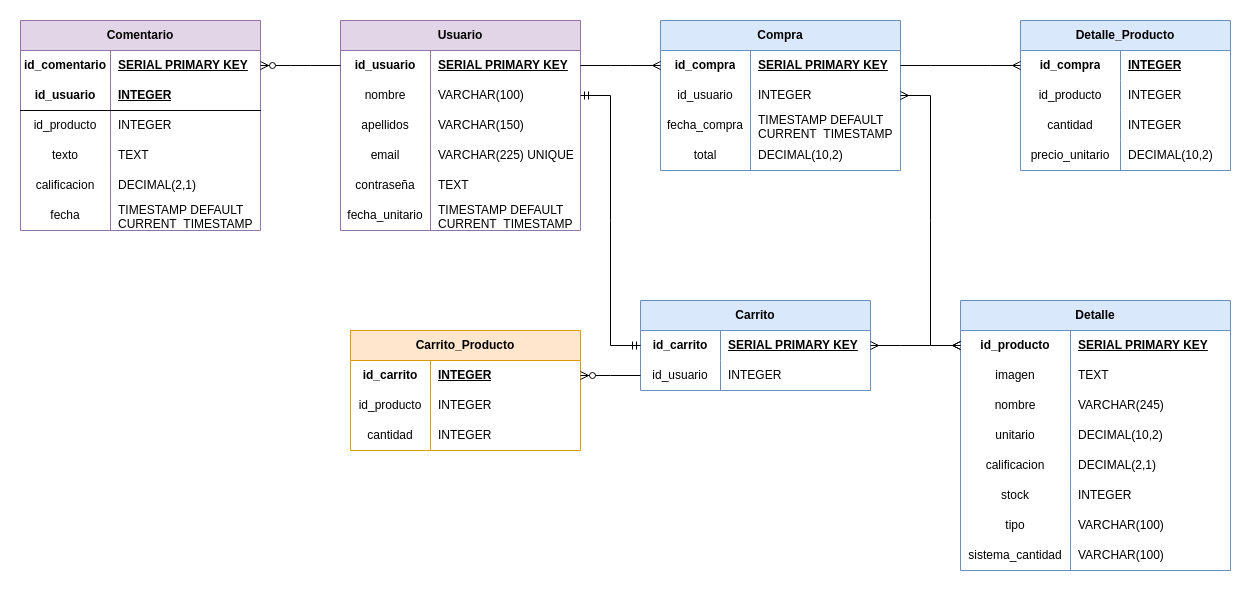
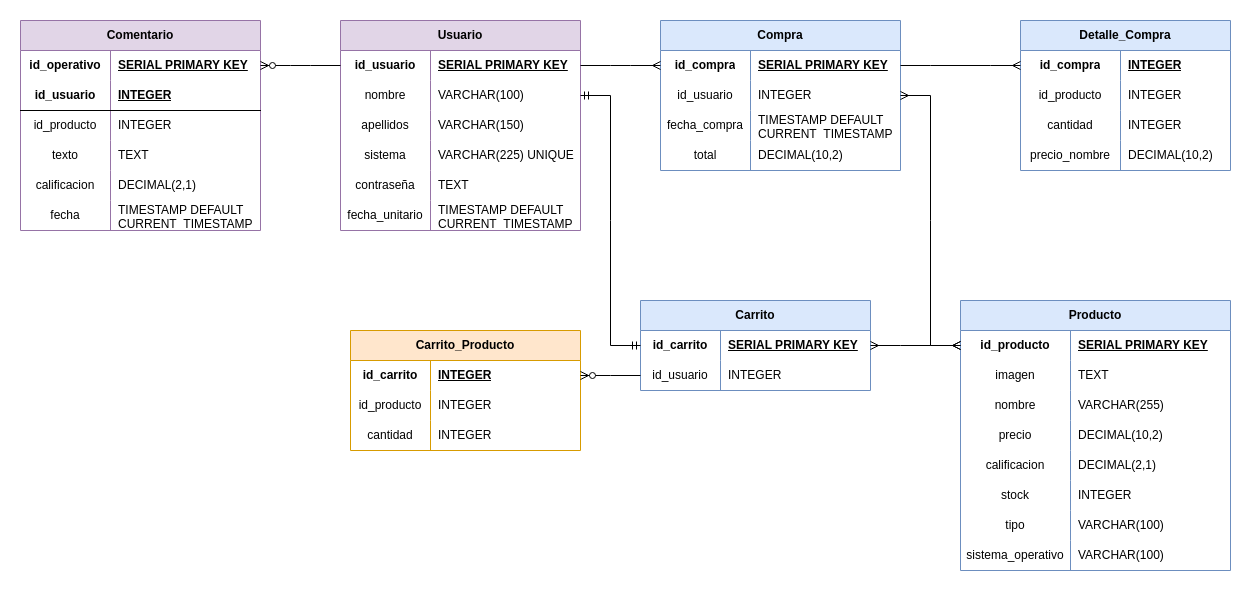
(1126, 36) -> (1126, 36)
(66, 66) -> (66, 66)
(386, 156) -> (386, 156)
(1071, 156) -> (1071, 156)
(1096, 316) -> (1096, 316)
(1119, 406) -> (1119, 406)
(1016, 436) -> (1016, 436)
(1016, 556) -> (1016, 556)
